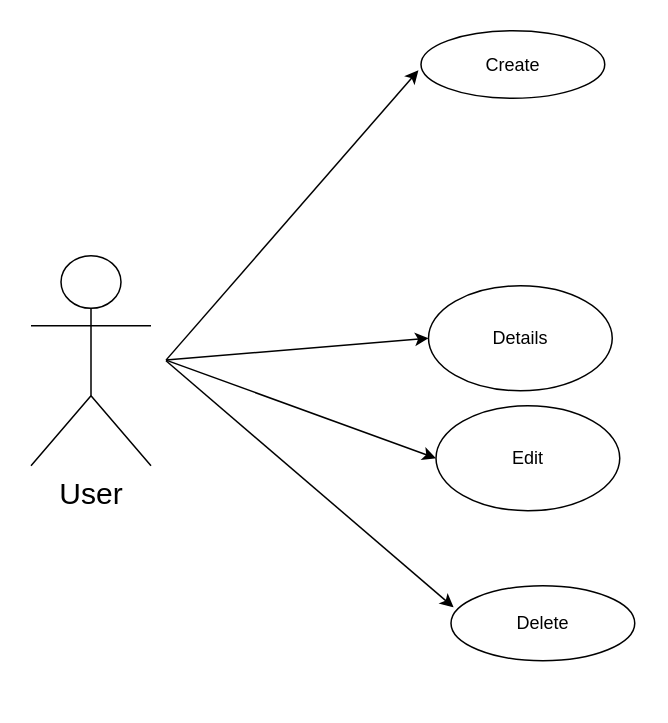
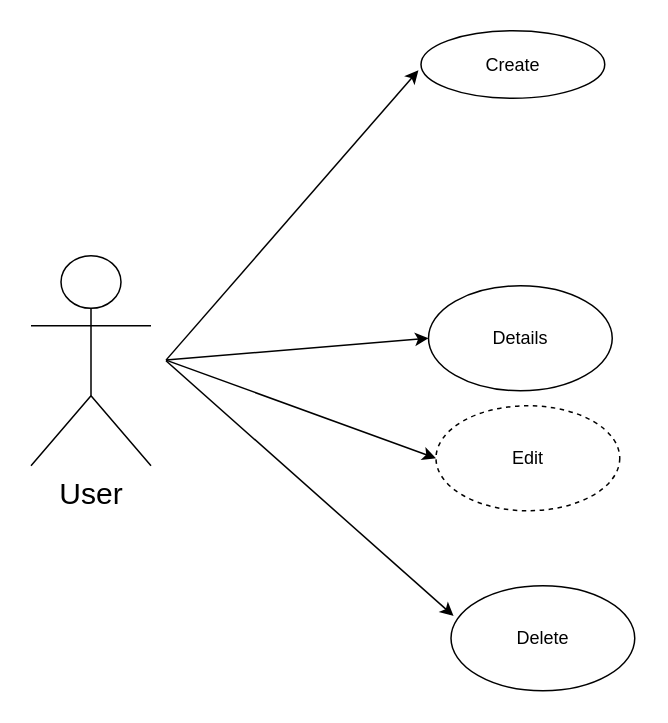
(528, 458) -> (528, 458)
(543, 623) -> (543, 638)
